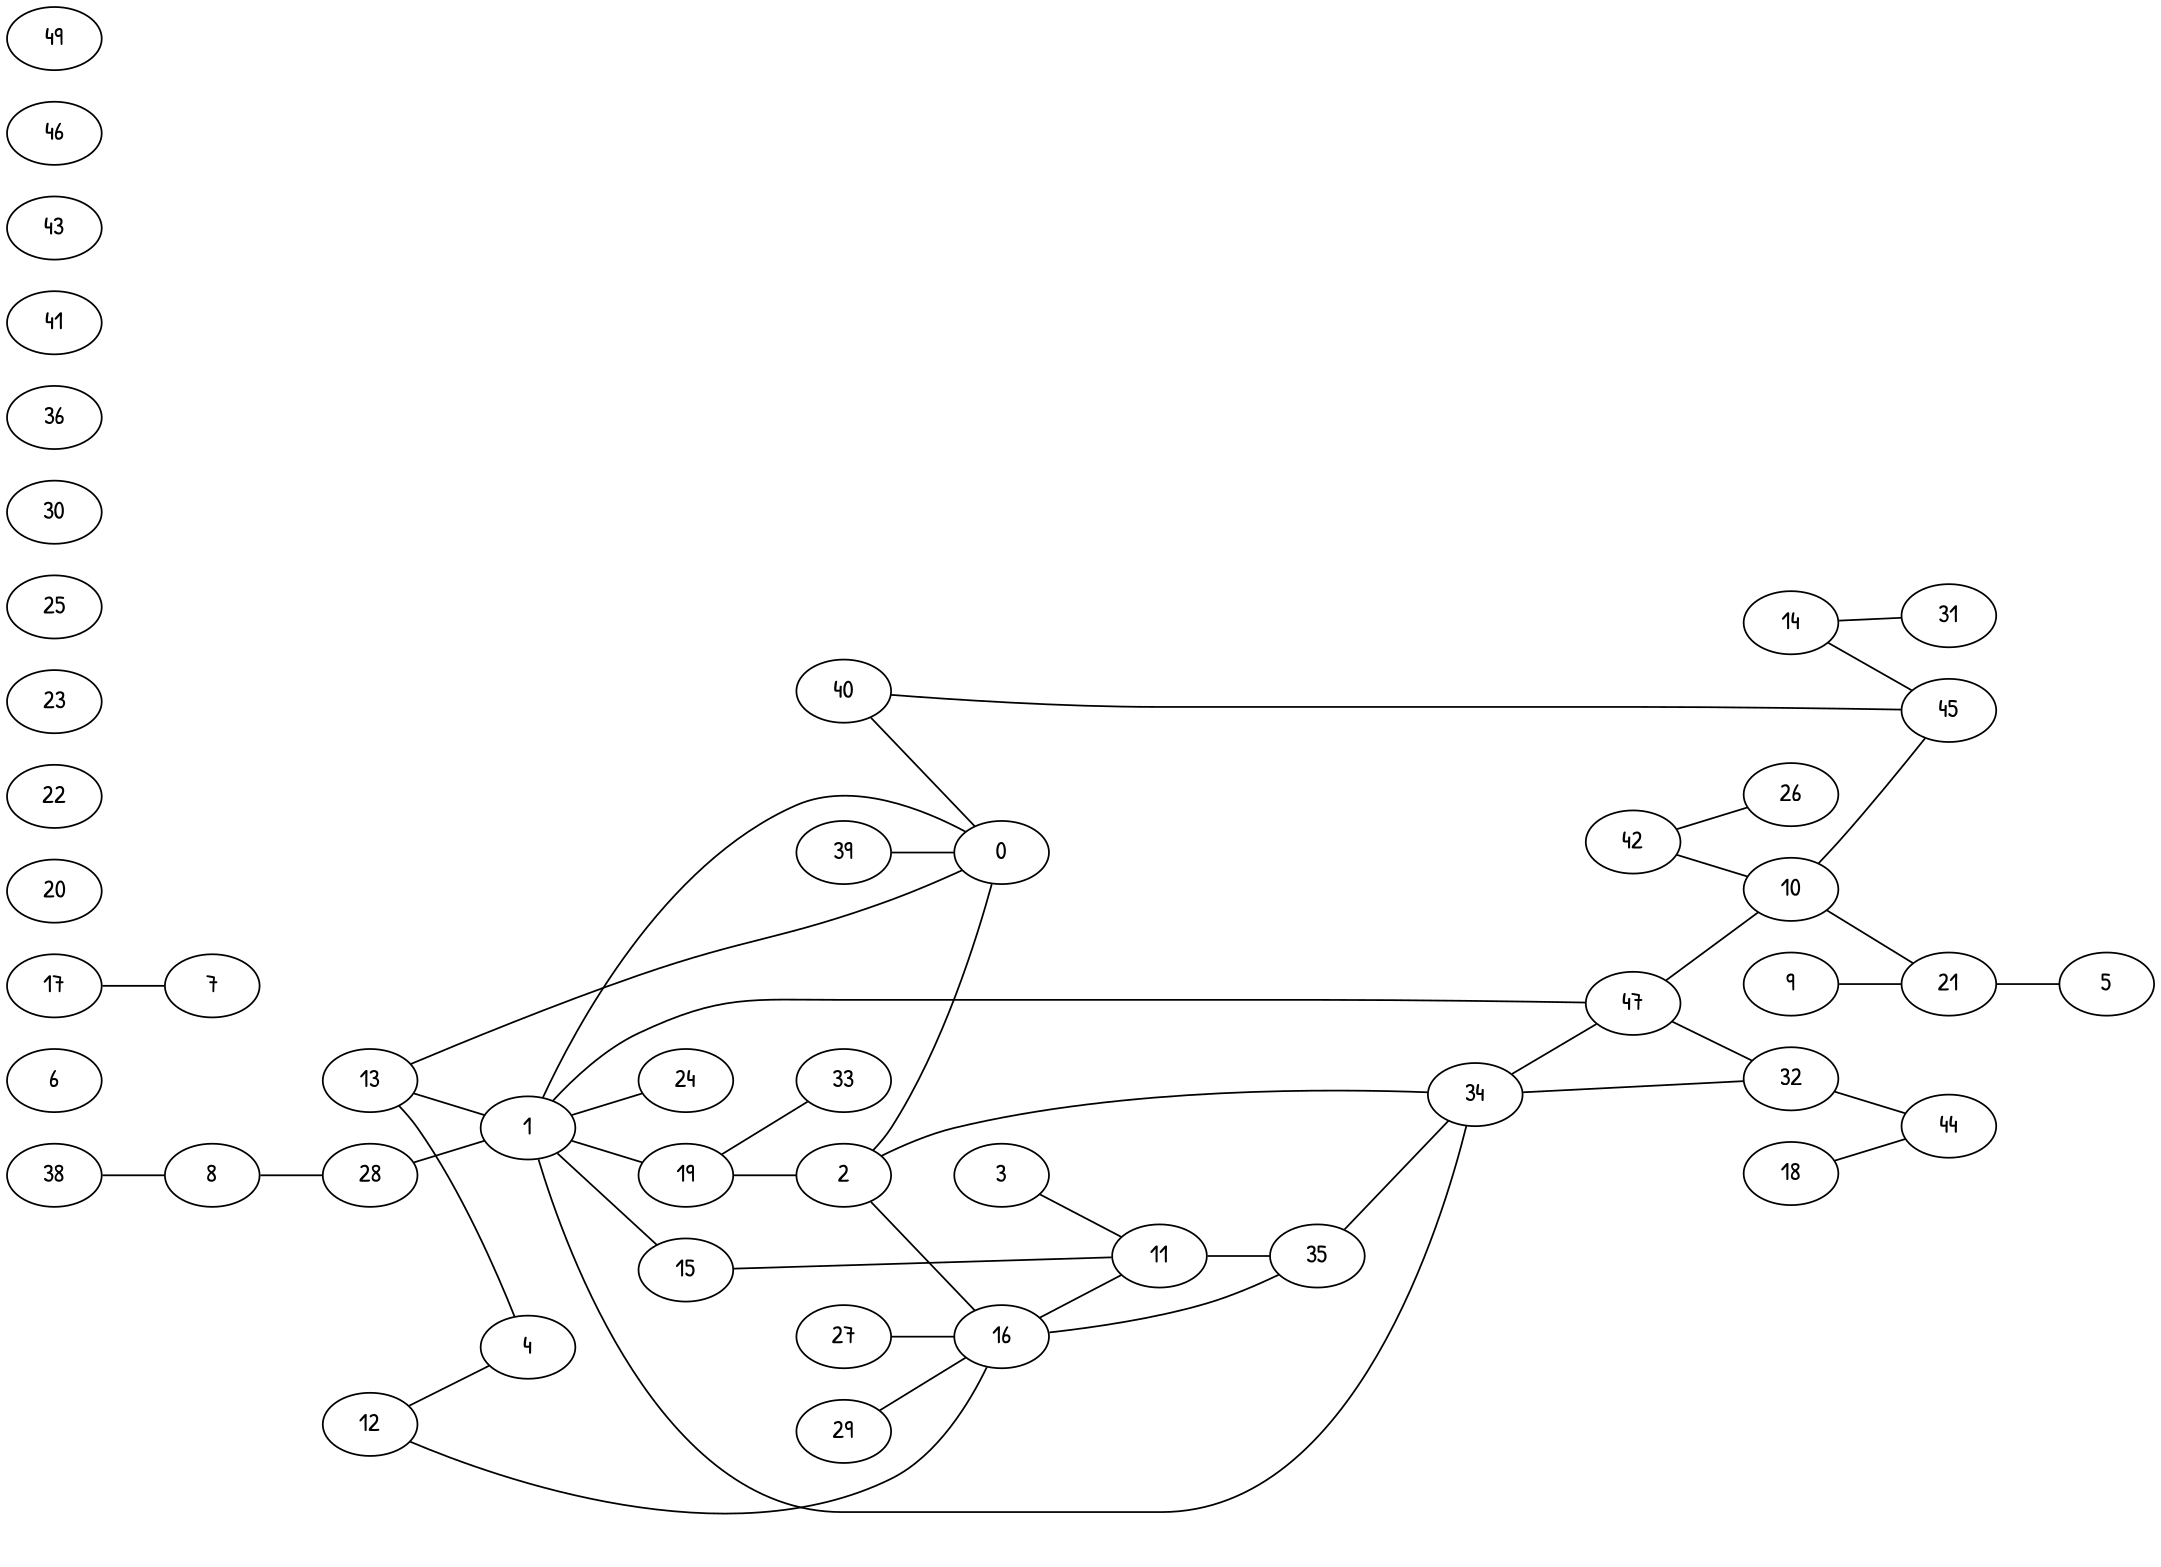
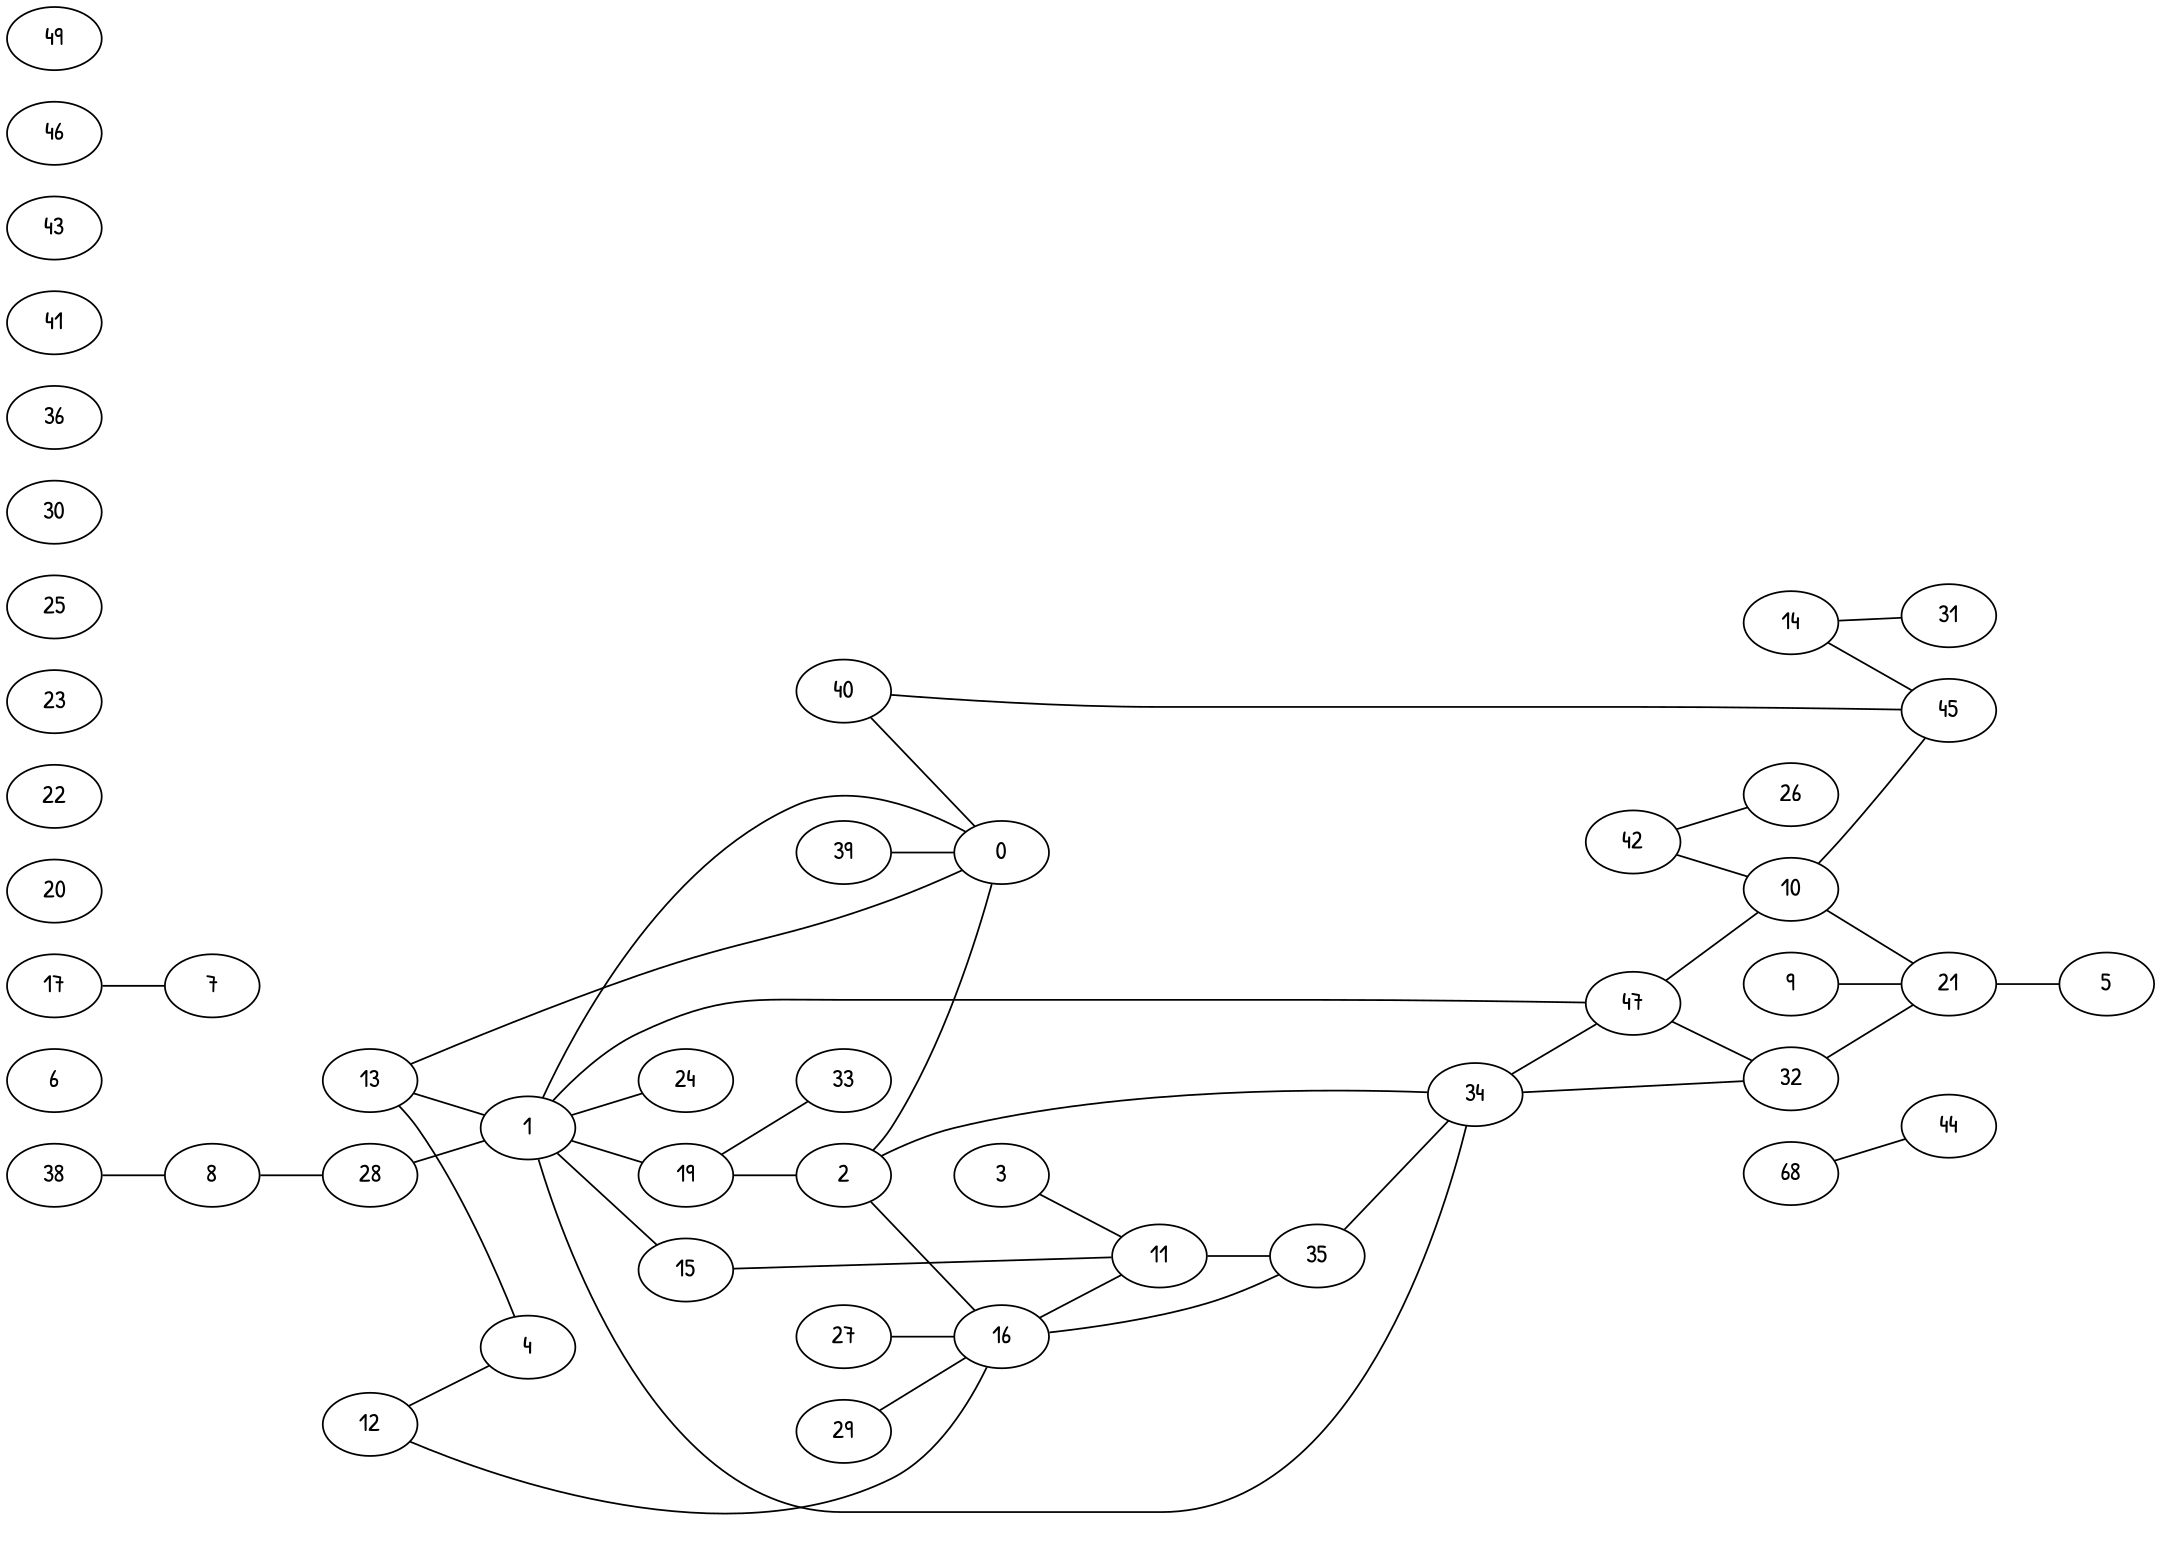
(1870, 1103) -> (1870, 1031)
(1791, 1174) -> (1791, 1174)
